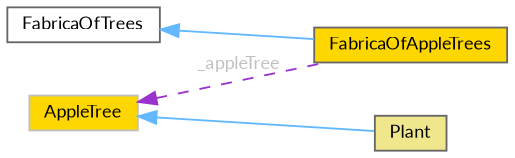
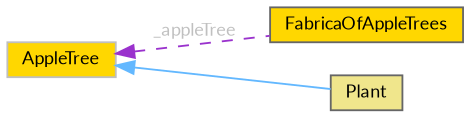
(84, 25) -> none
